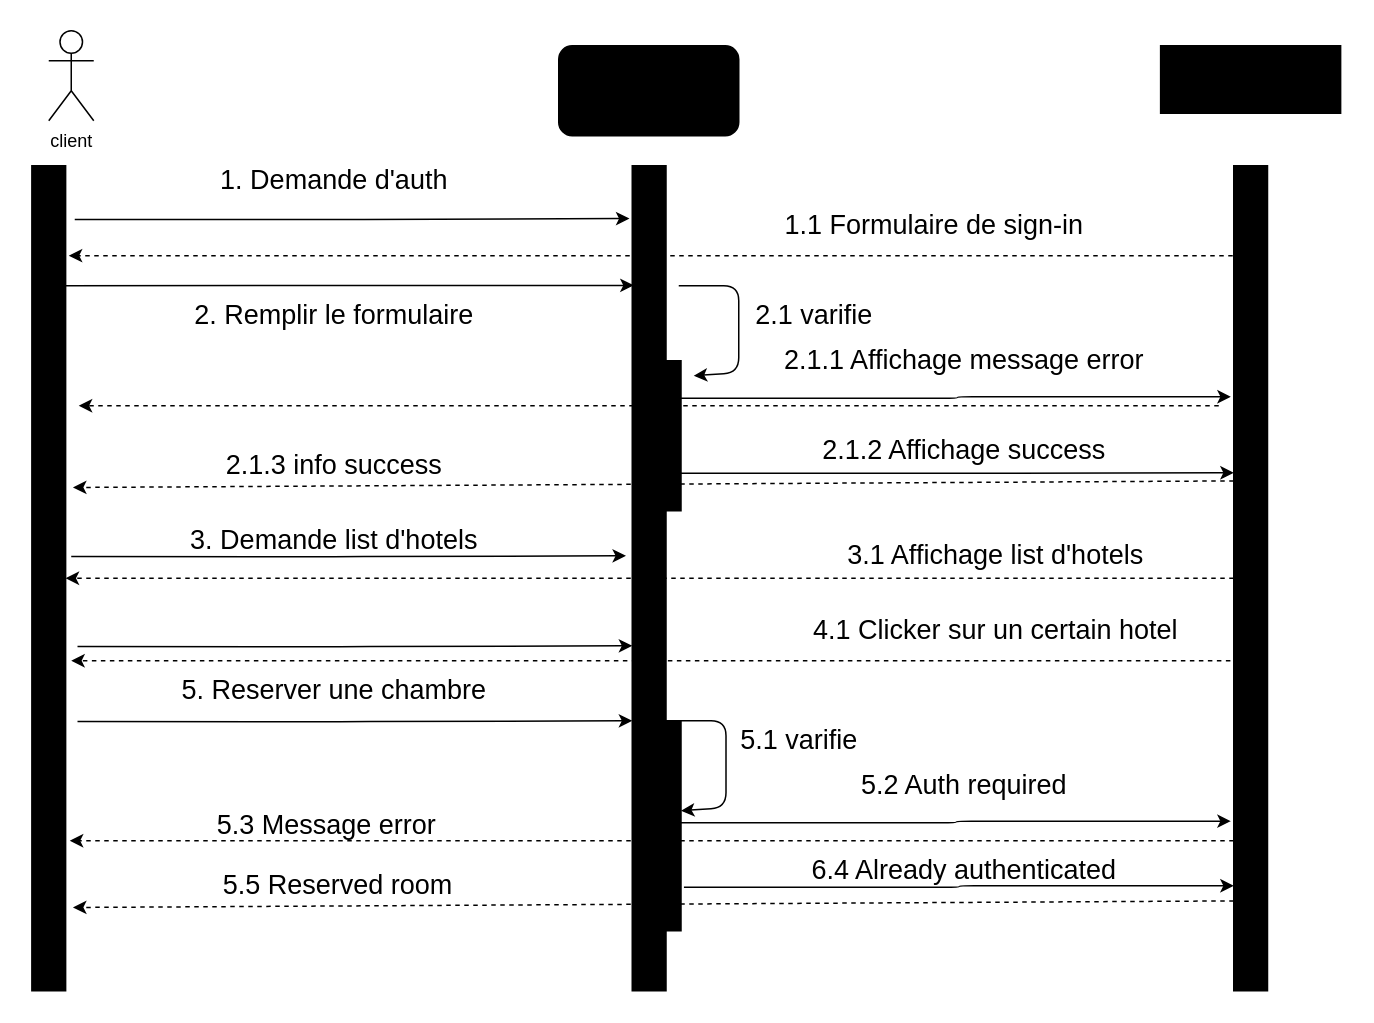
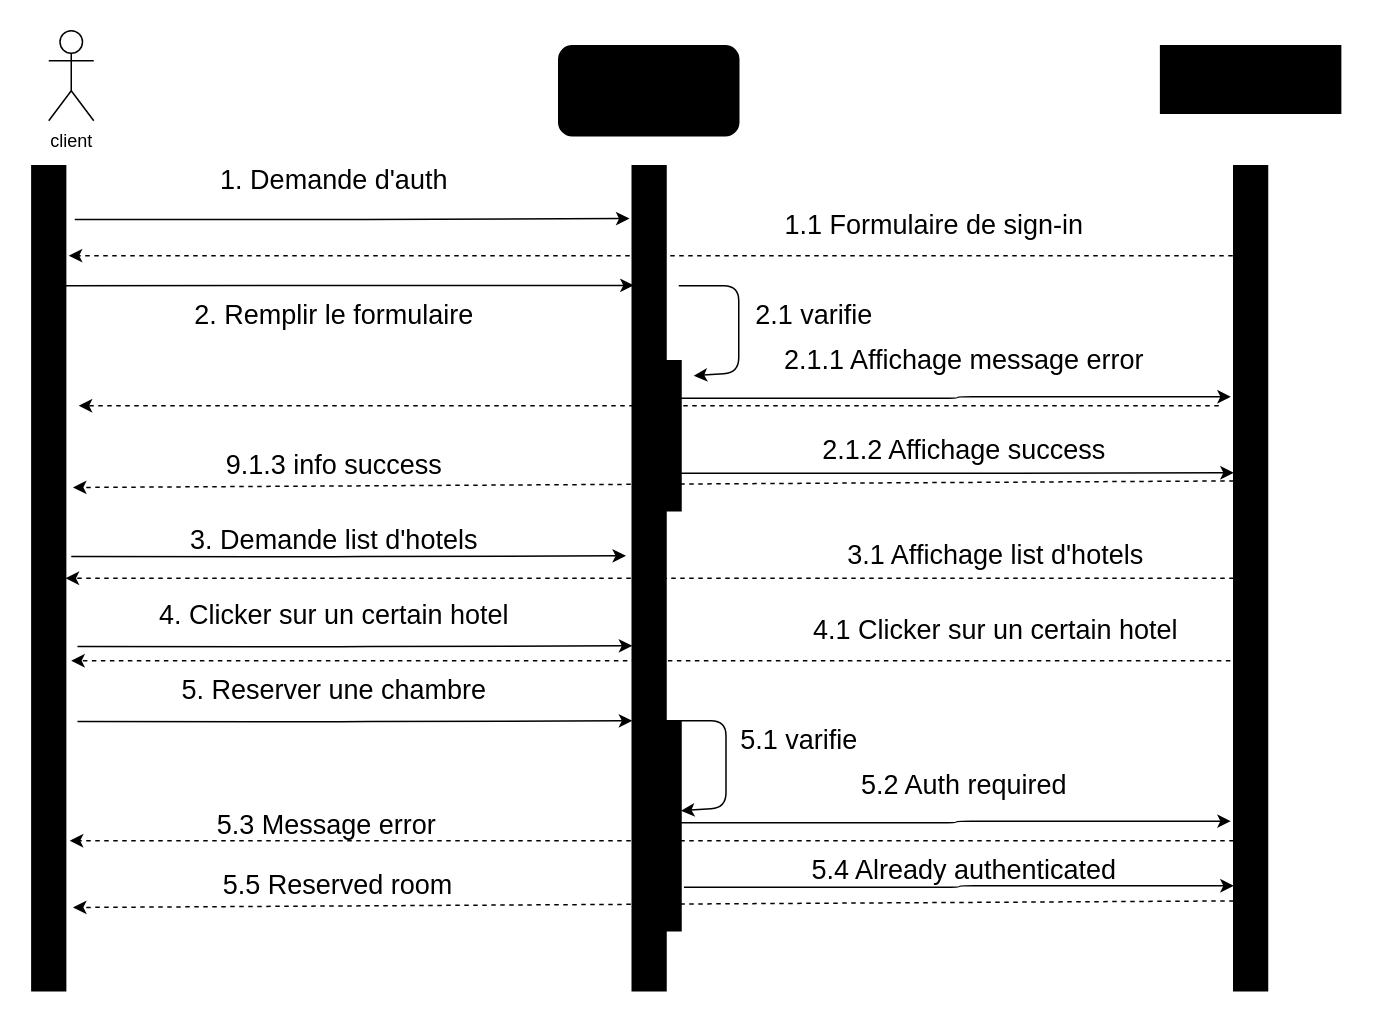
(335, 466) -> (335, 466)
none -> (334, 616)
(965, 871) -> (965, 871)
